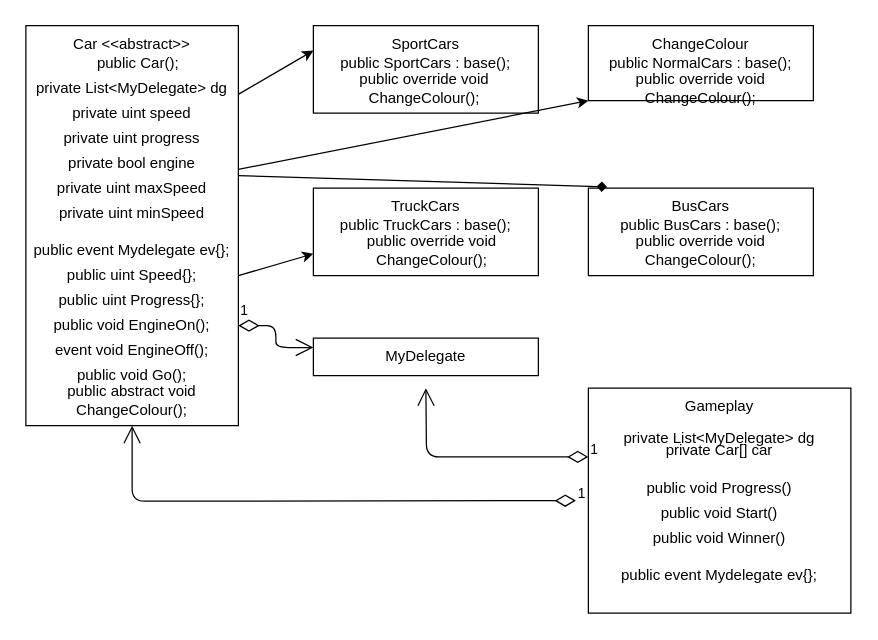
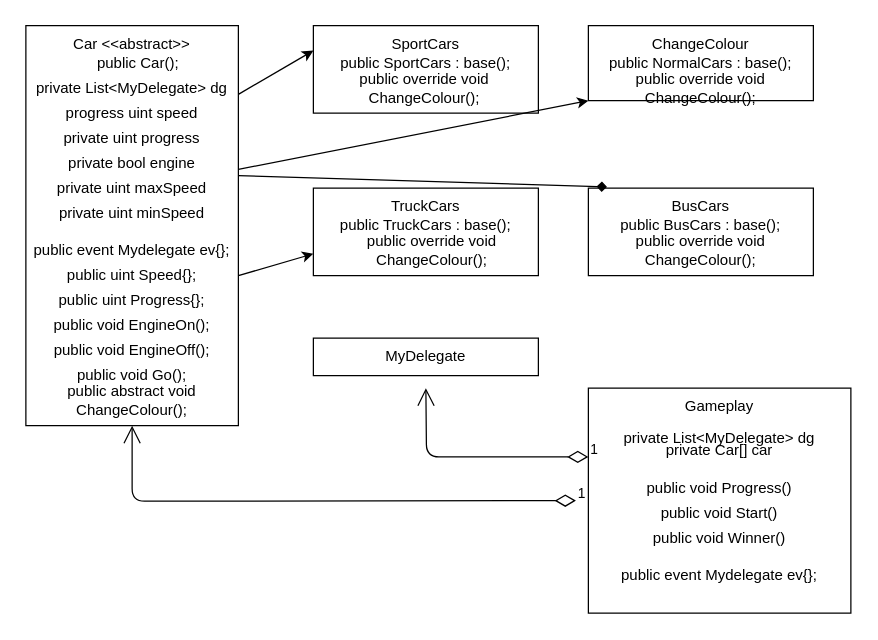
(132, 113) -> (132, 113)
(279, 346) -> none
(132, 351) -> (132, 351)
